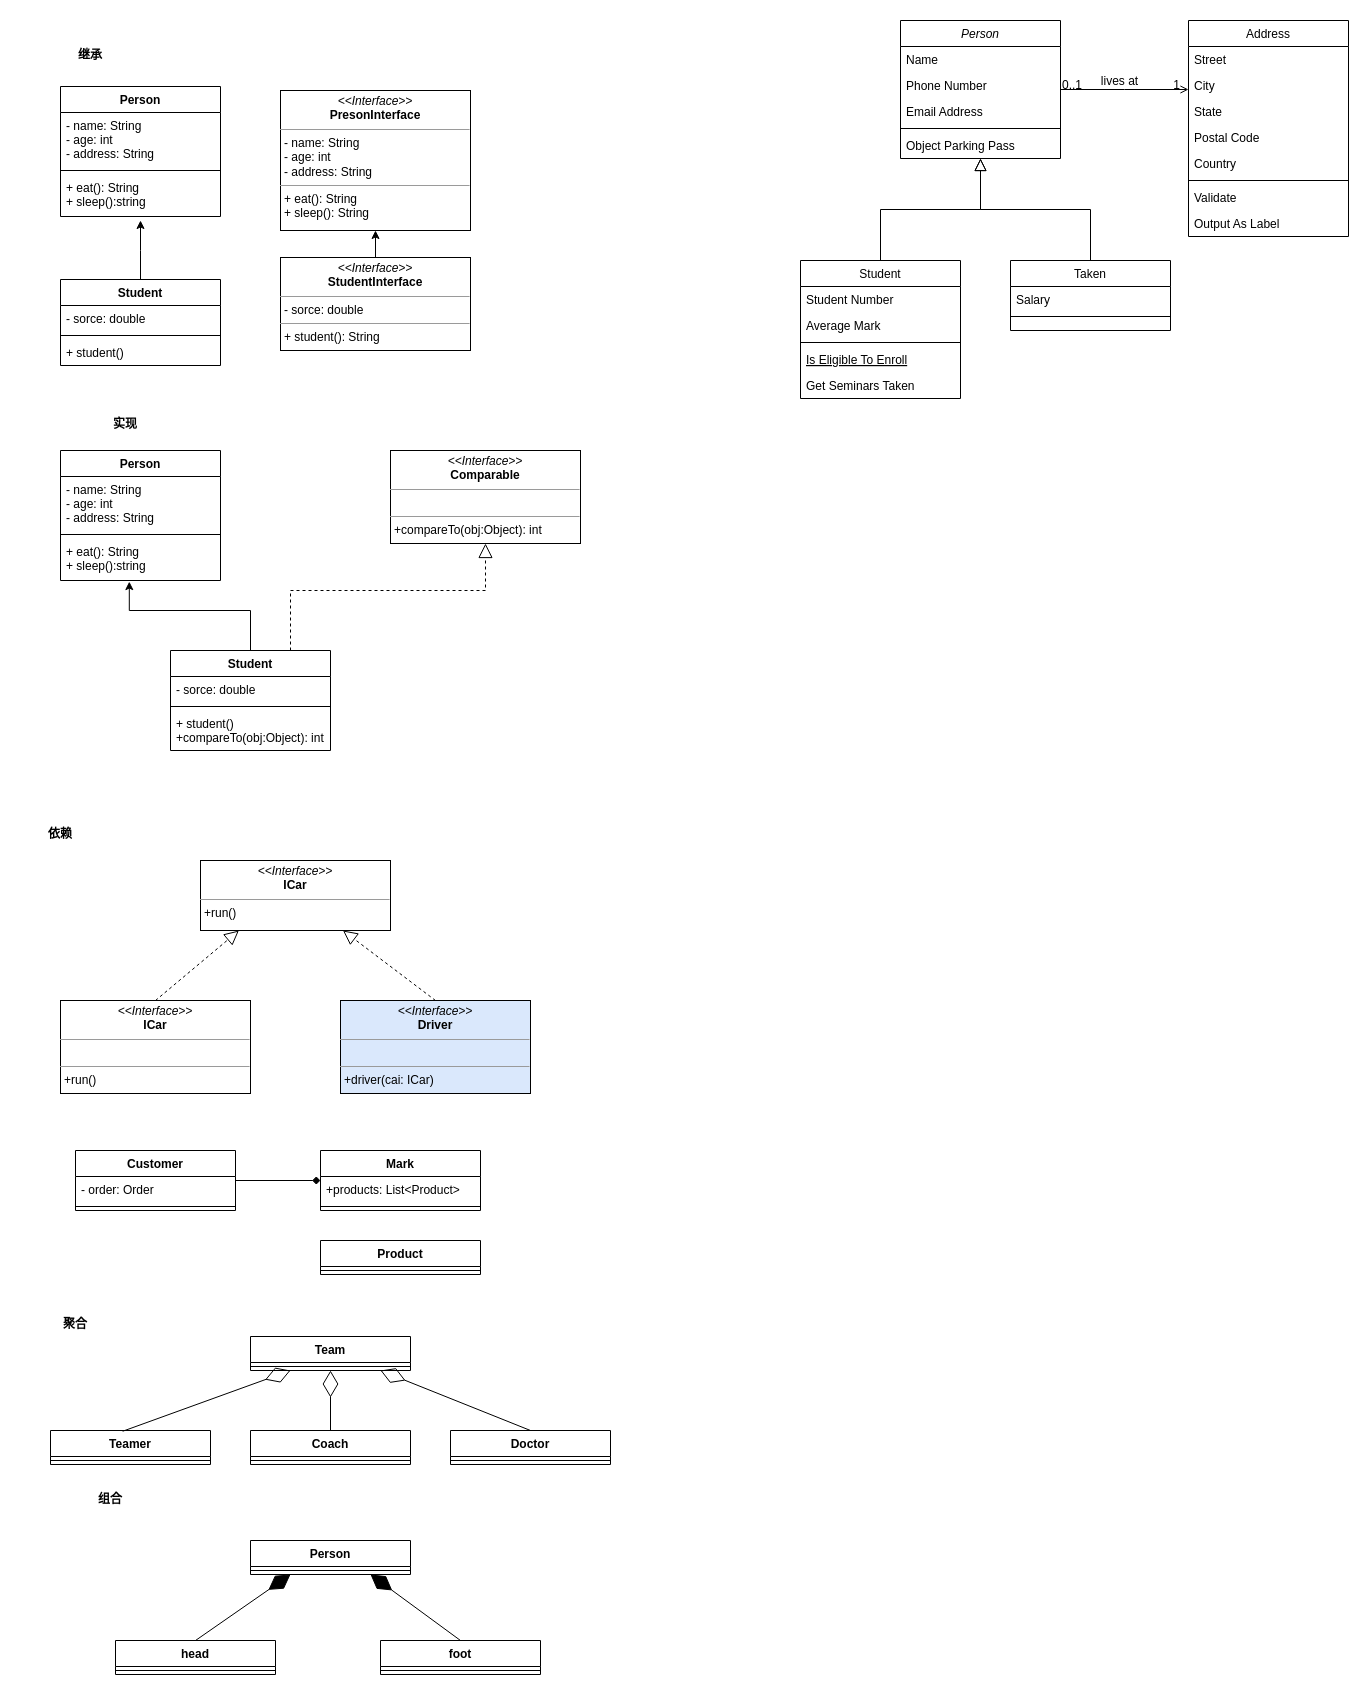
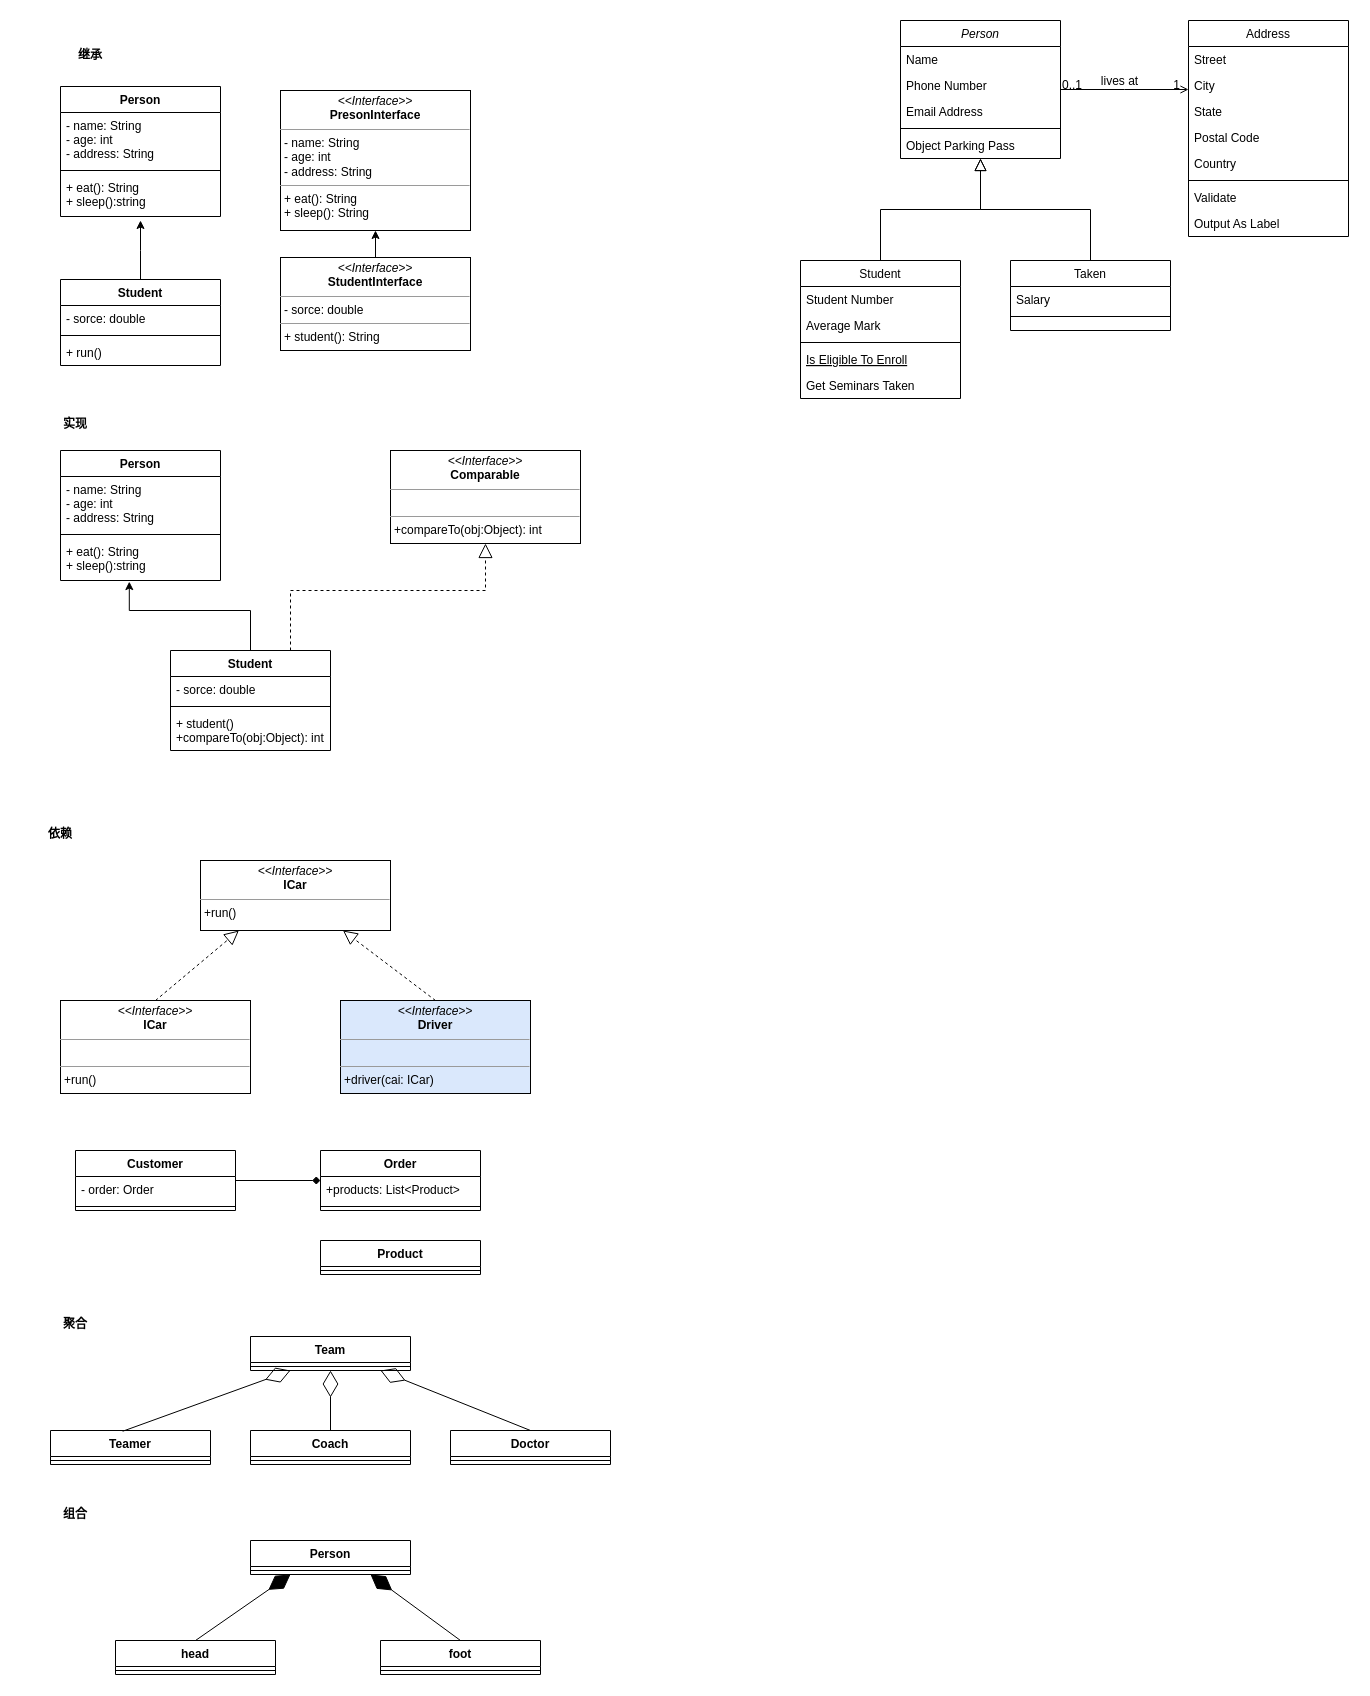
(101, 353) -> (88, 353)
(126, 424) -> (76, 424)
(400, 1164) -> (400, 1164)
(111, 1499) -> (76, 1514)
